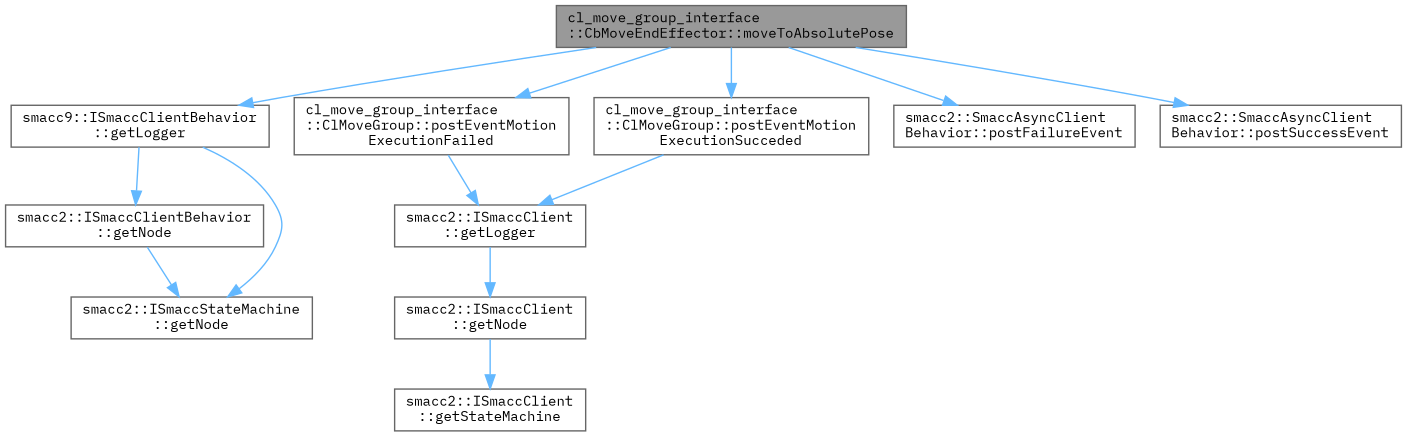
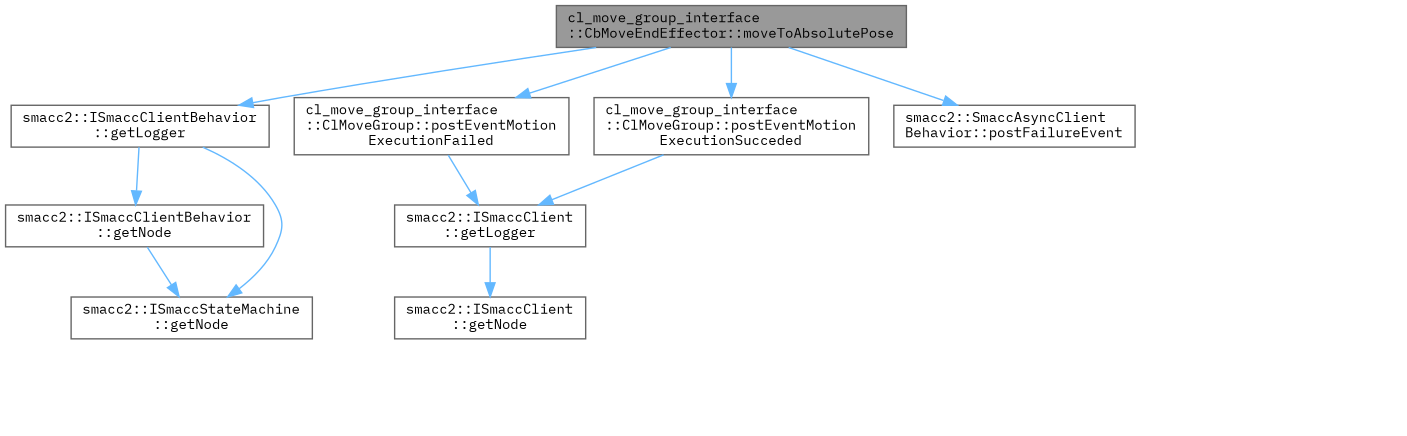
(140, 126) -> (140, 126)
(1281, 126) -> none
(490, 410) -> none
